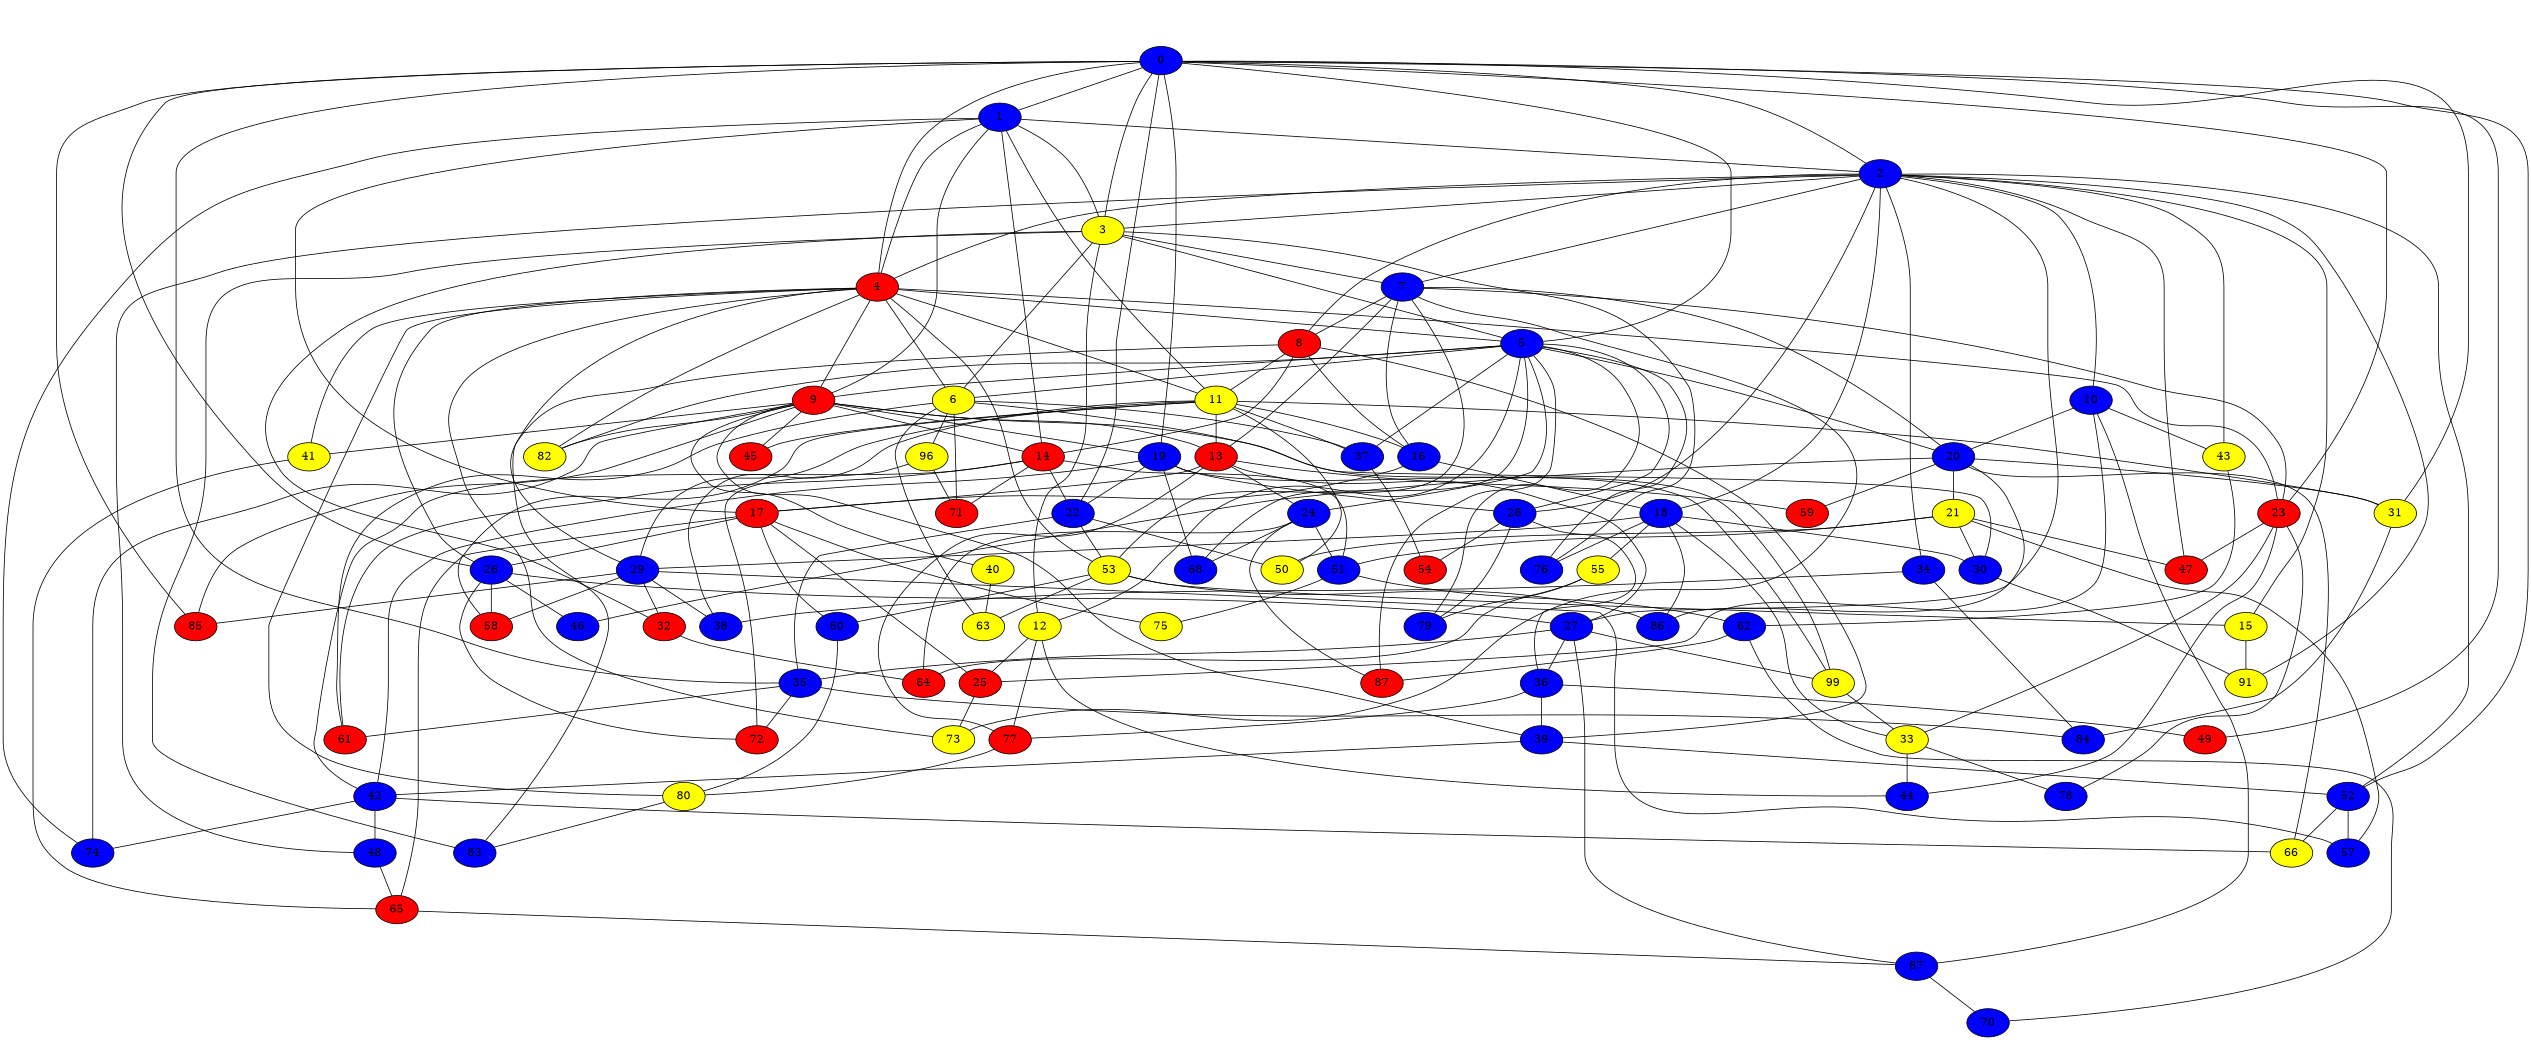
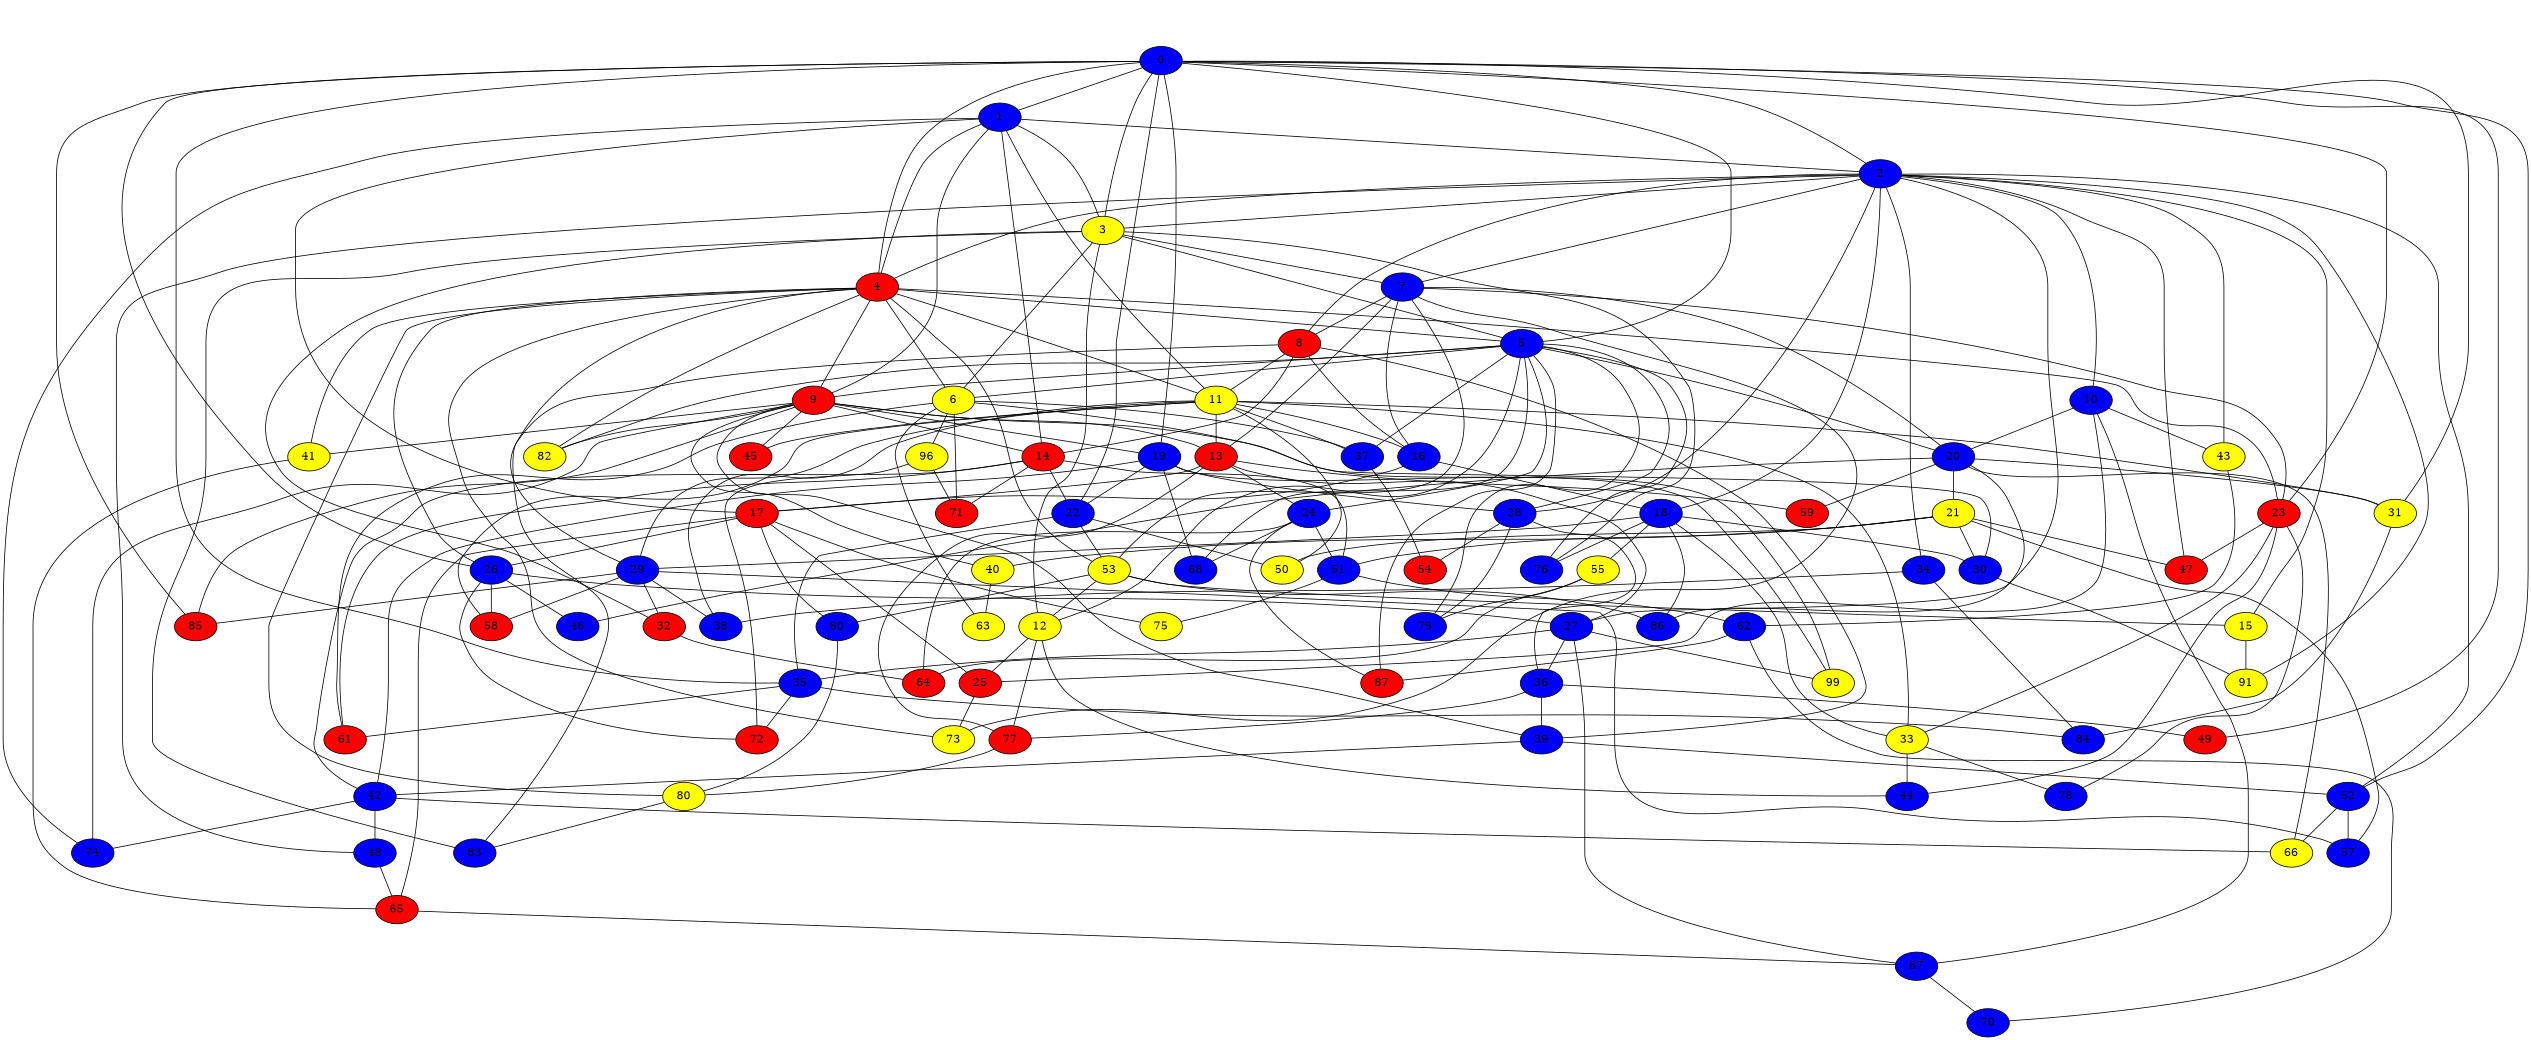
none -> (1473, 539)
(1027, 606) -> (1074, 598)
(1870, 712) -> (1705, 452)
